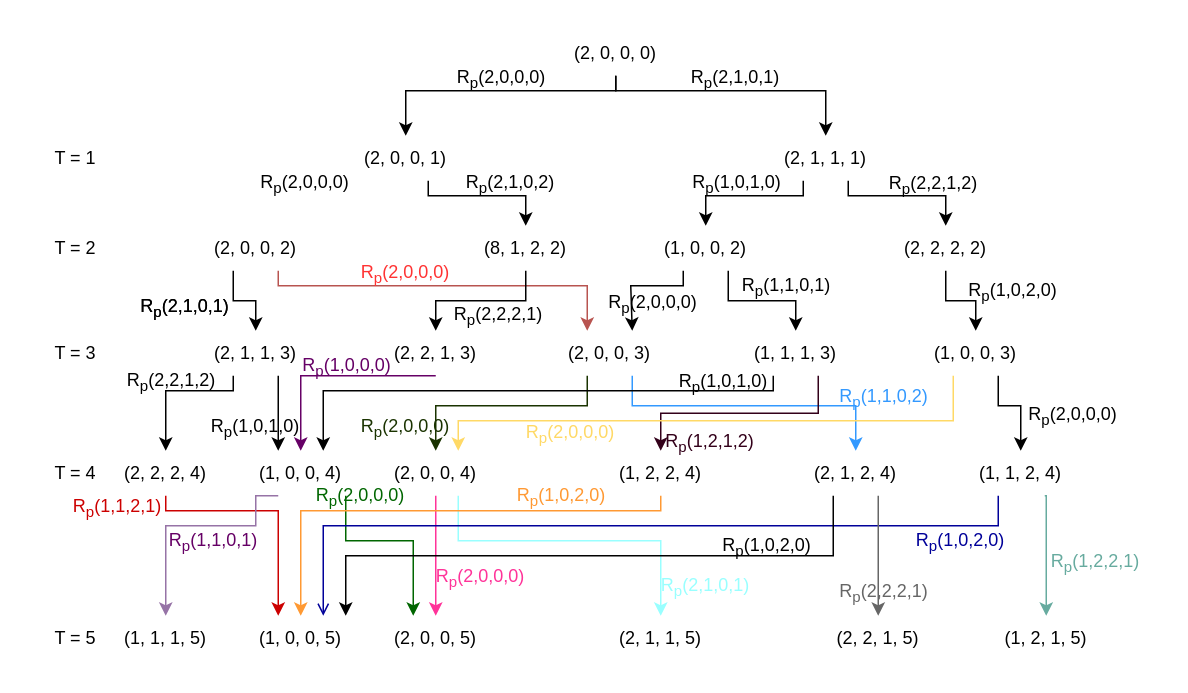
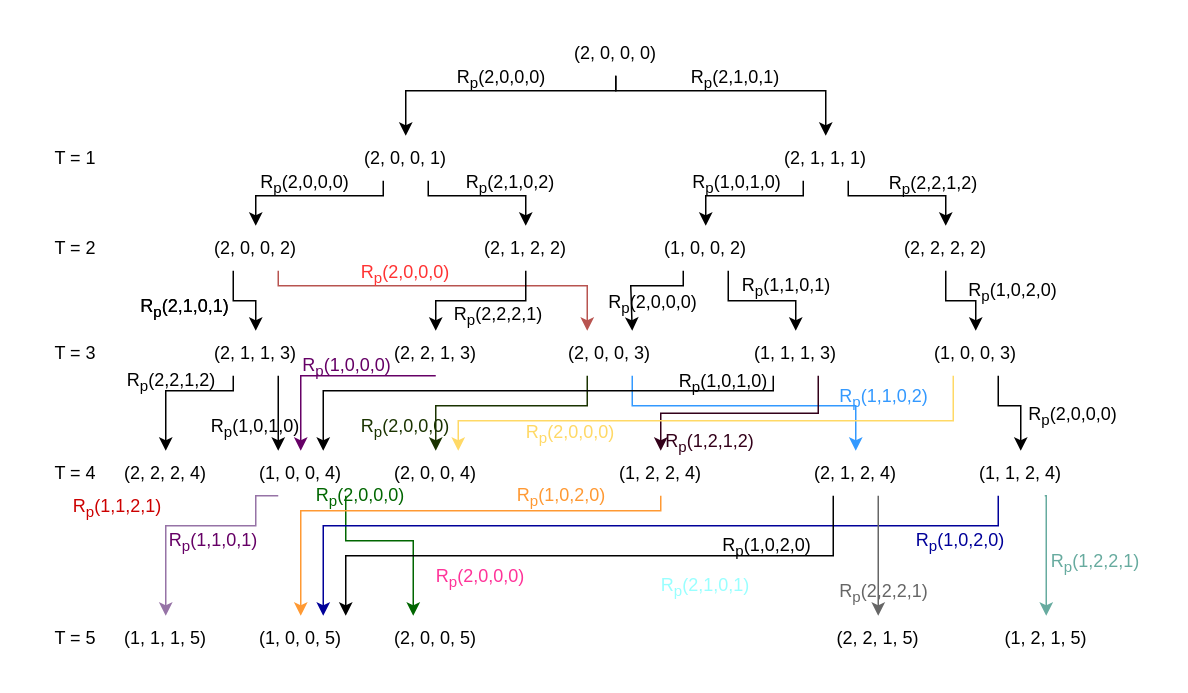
none -> (317, 196)
(526, 248) -> (526, 248)
(262, 511) -> none
(570, 541) -> none
(436, 551) -> none
(323, 606) -> (323, 604)
(661, 638) -> none
